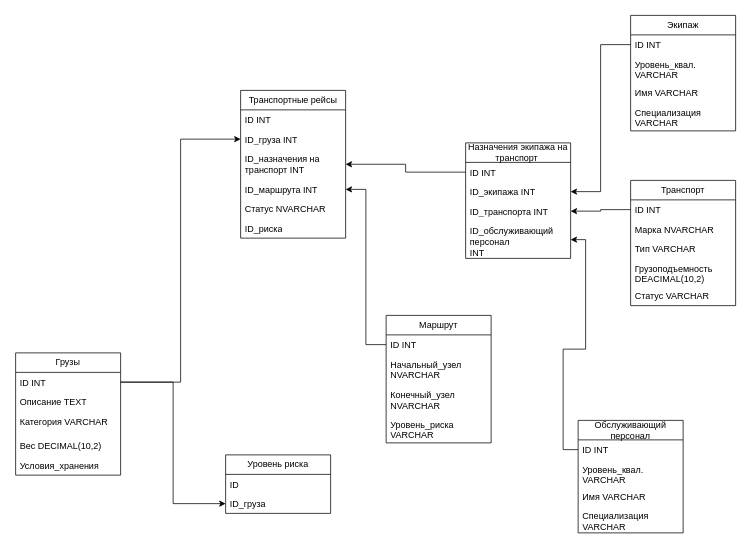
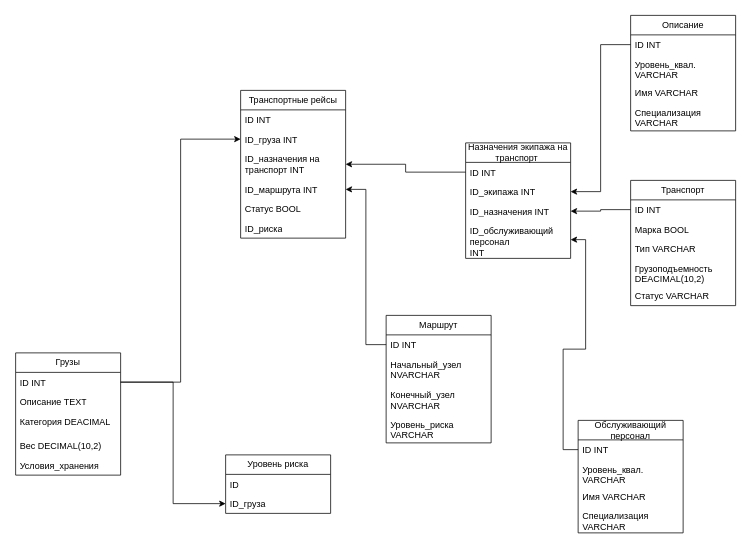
(683, 25) -> (683, 25)
(282, 210) -> (271, 210)
(512, 212) -> (512, 212)
(669, 230) -> (659, 230)
(62, 422) -> (64, 422)
